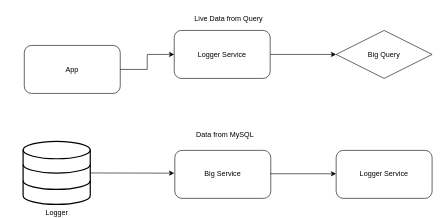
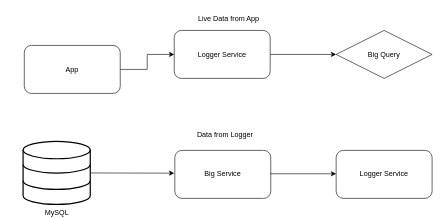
(229, 18) -> (229, 18)
(225, 135) -> (225, 135)
(57, 213) -> (57, 213)
